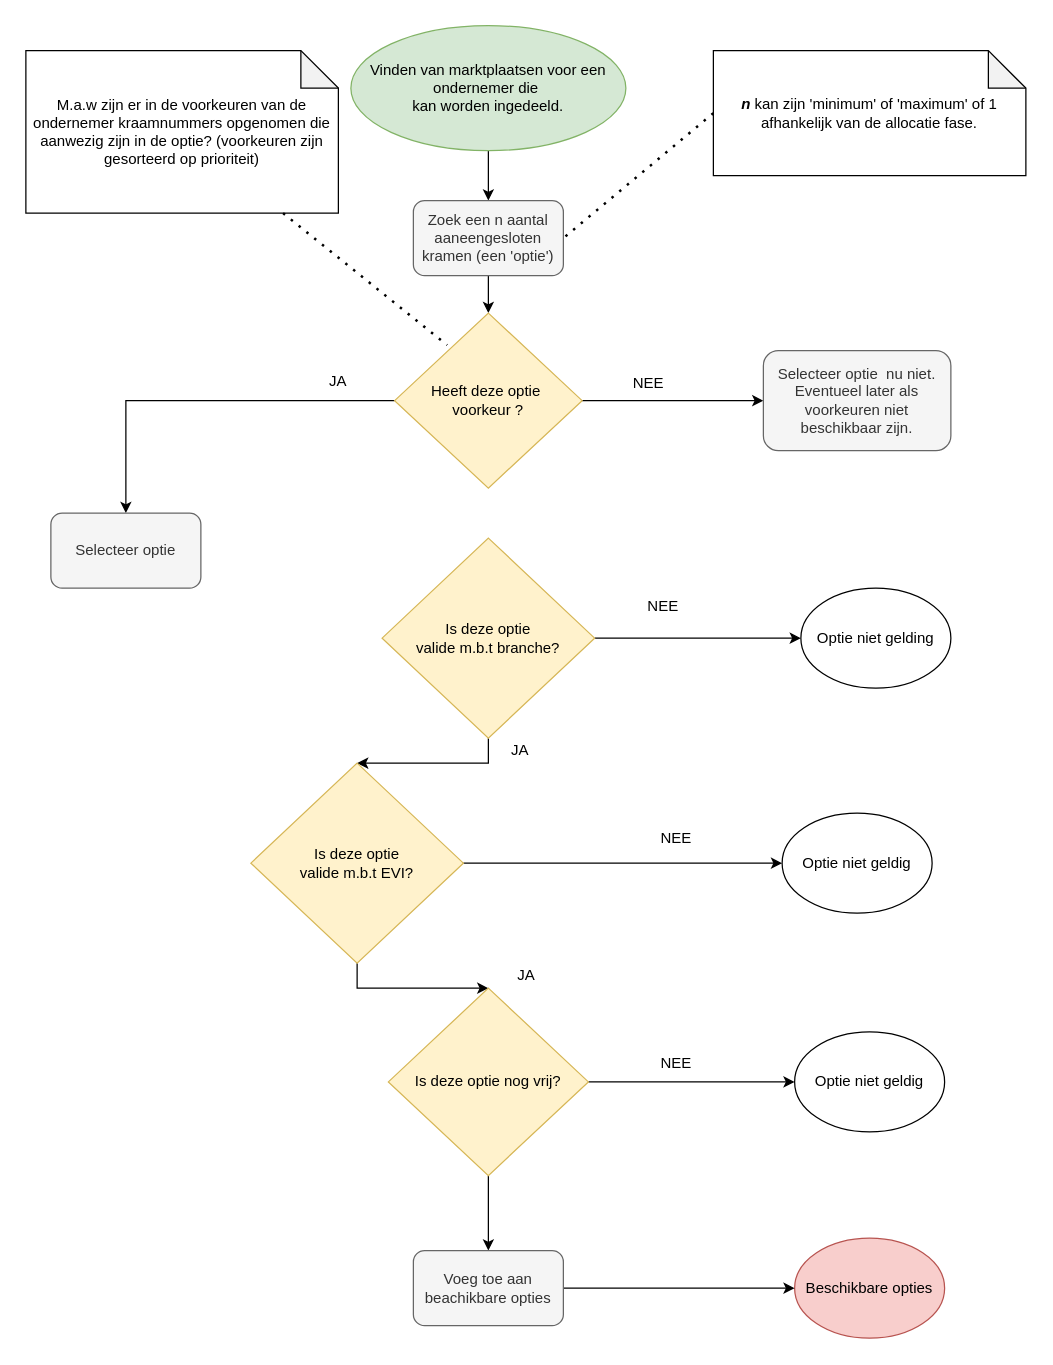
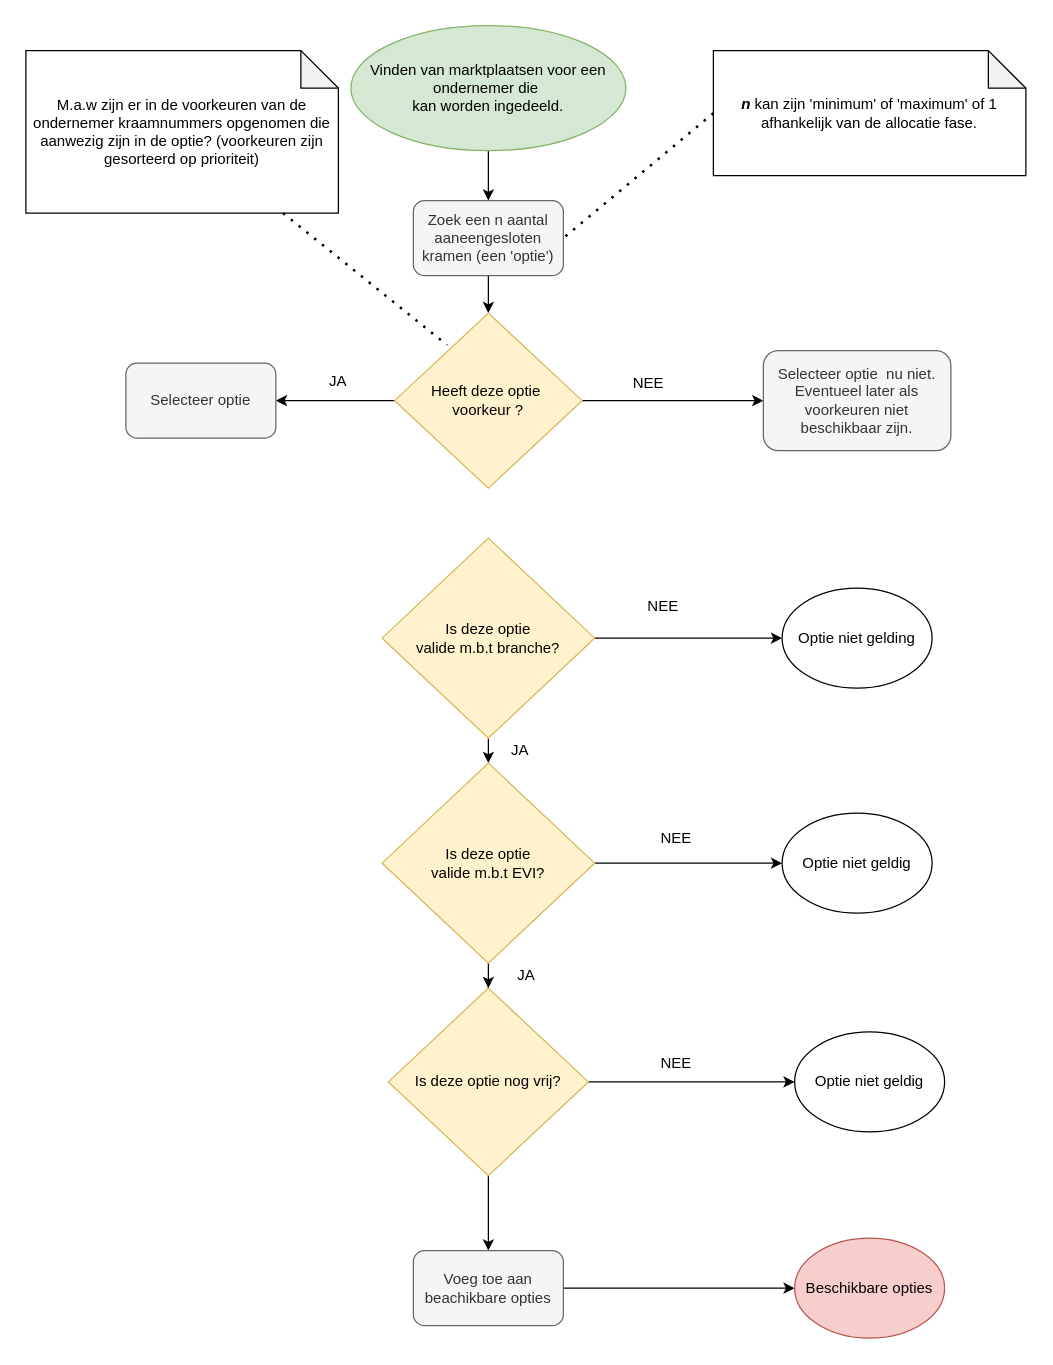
(126, 551) -> (201, 401)
(876, 638) -> (857, 638)
(357, 863) -> (488, 863)
